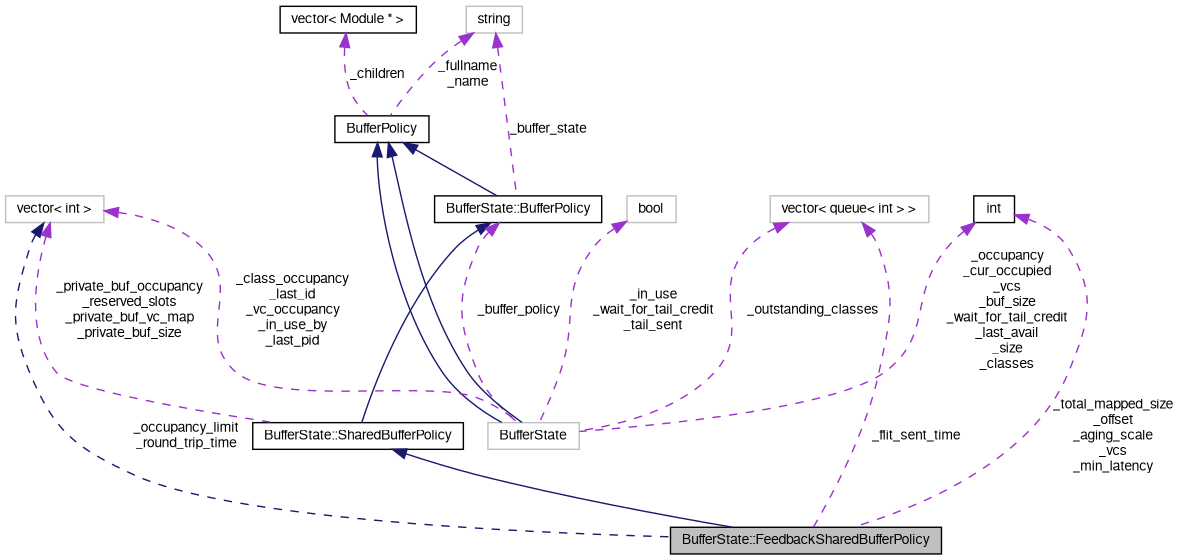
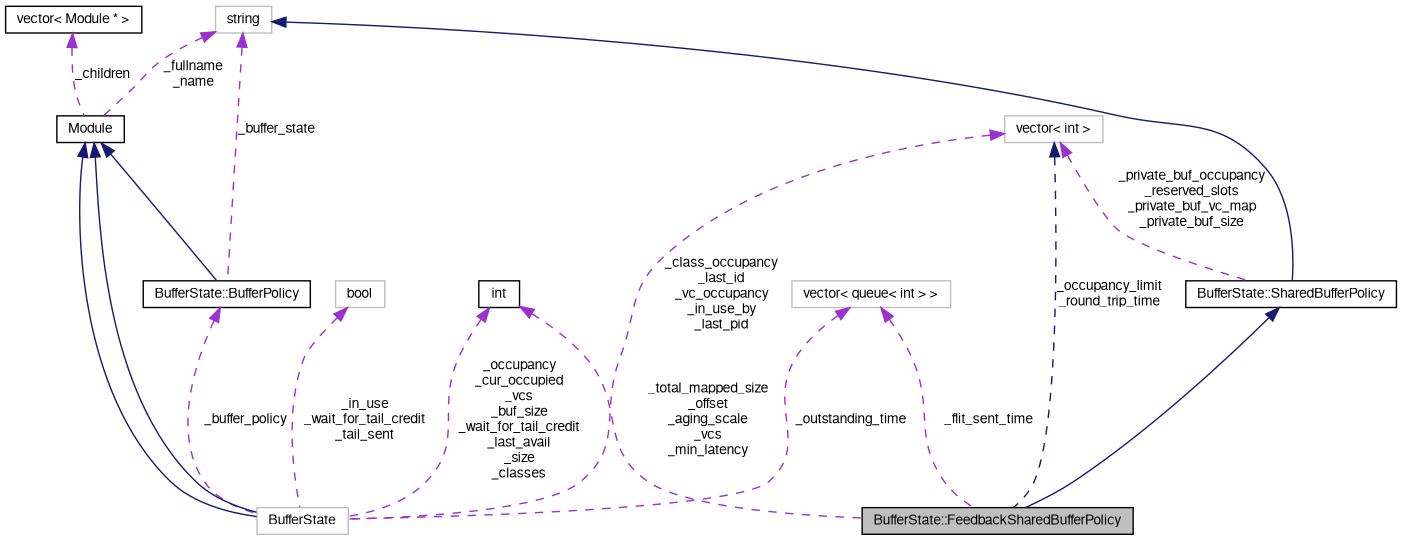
(382, 129) -> (91, 129)
(813, 310) -> (851, 420)
(404, 322) -> (843, 67)
